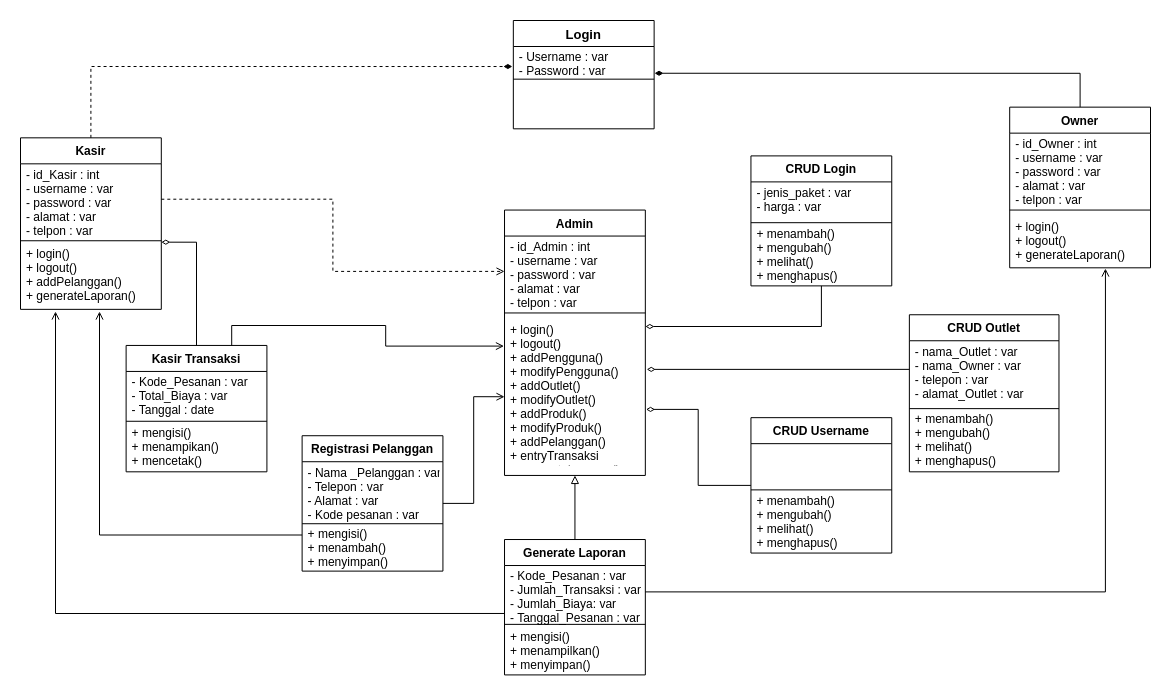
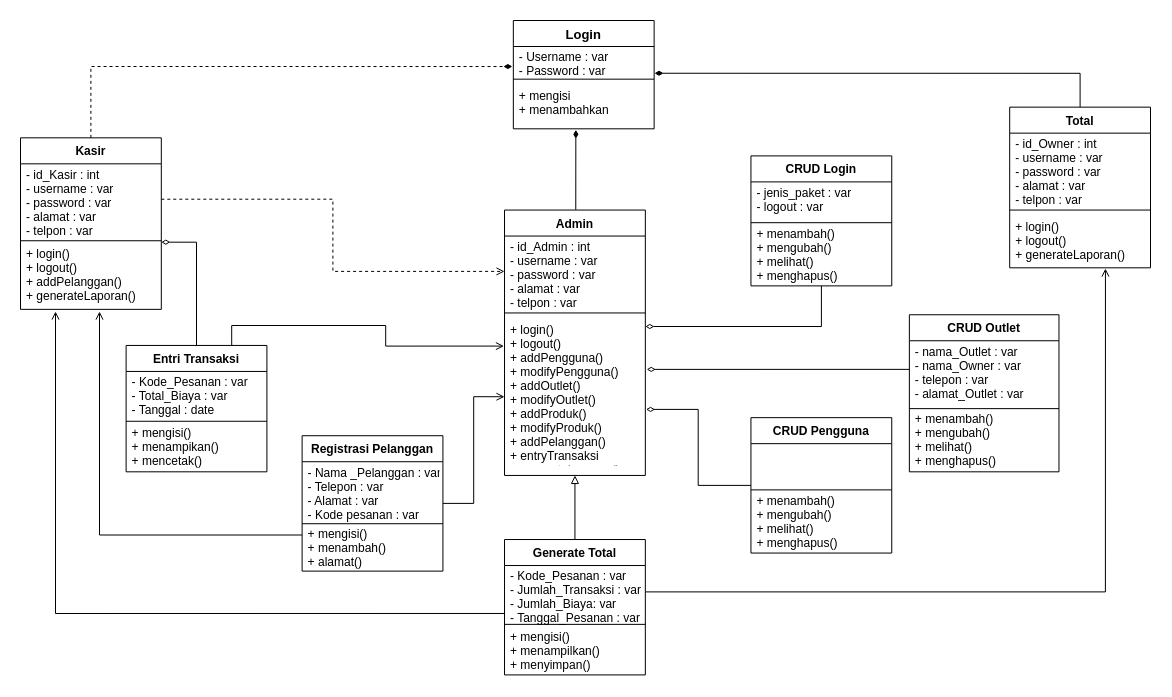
none -> (584, 106)
(1080, 121) -> (1080, 121)
none -> (576, 174)
(812, 193) -> (812, 193)
(196, 359) -> (196, 359)
(821, 431) -> (821, 431)
(340, 534) -> (340, 534)
(574, 553) -> (574, 553)
